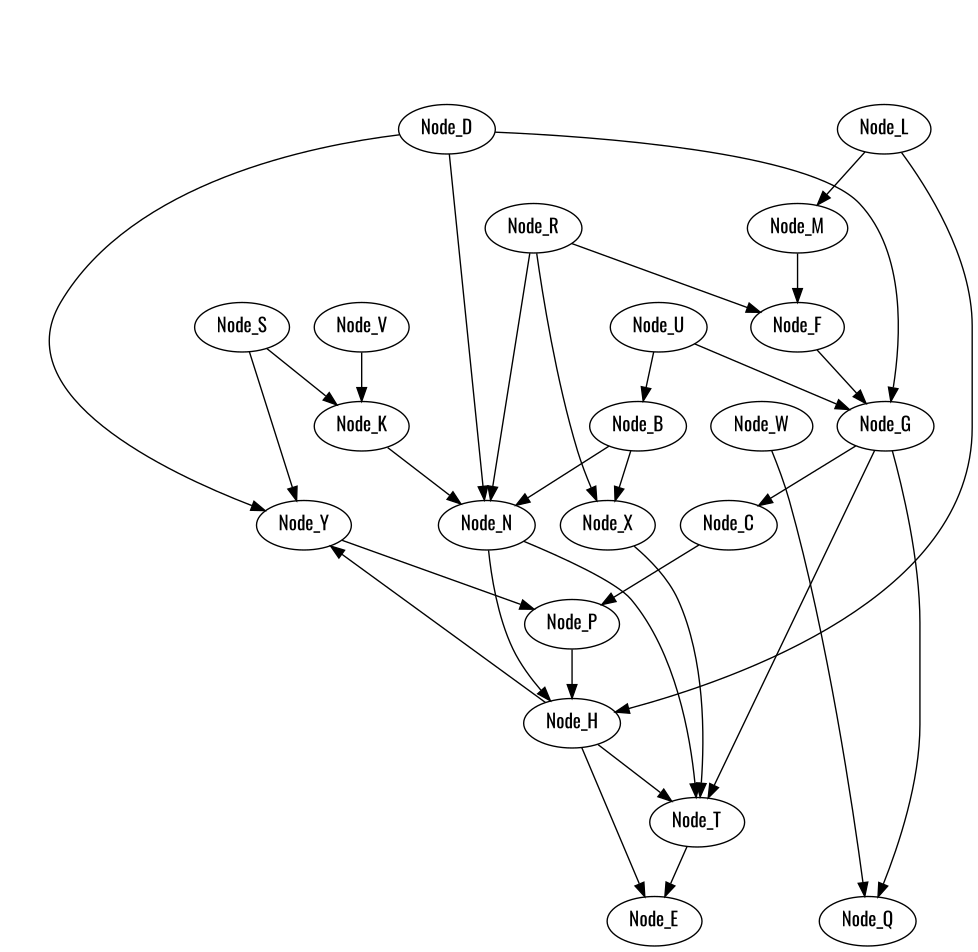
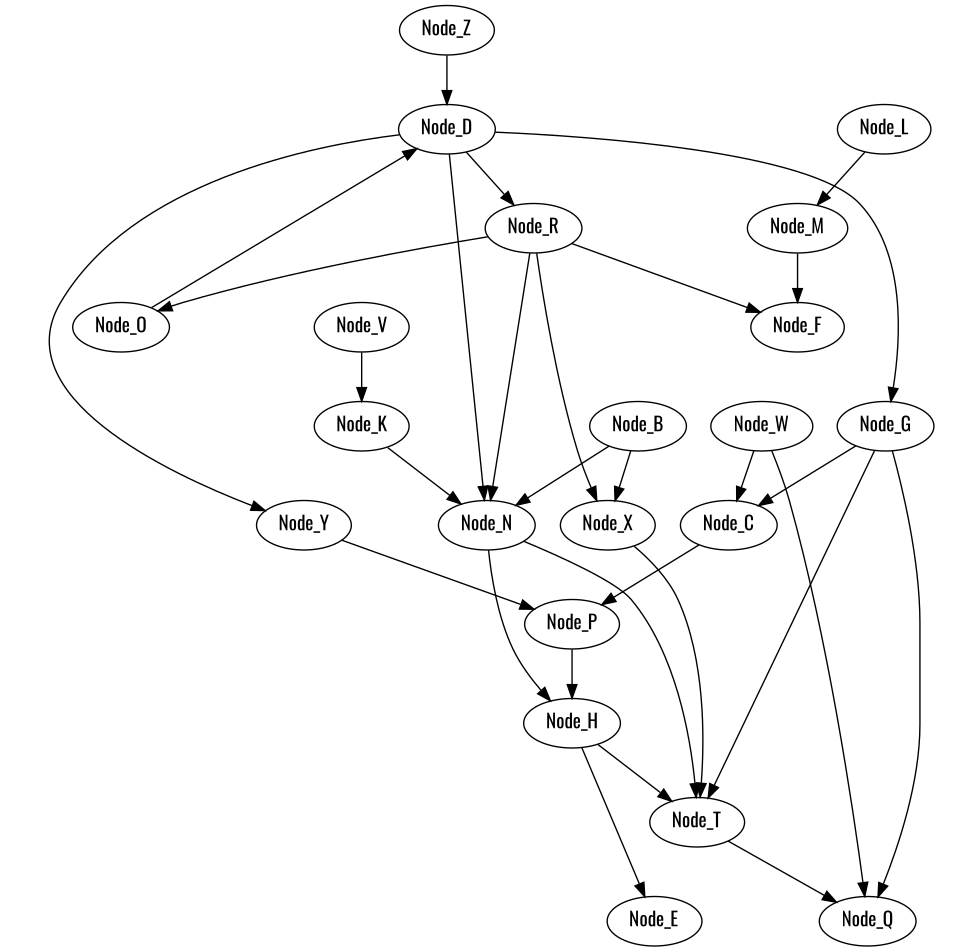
none -> (447, 30)
none -> (485, 173)
none -> (121, 327)
(242, 327) -> none
(659, 327) -> none
(837, 372) -> none
none -> (748, 469)
(947, 514) -> none
(444, 628) -> none
(679, 865) -> (776, 868)
